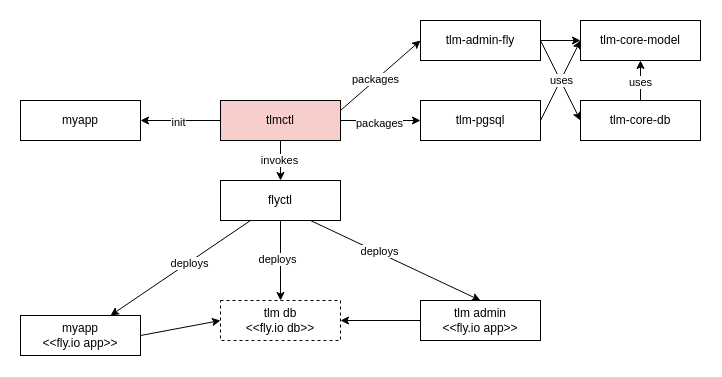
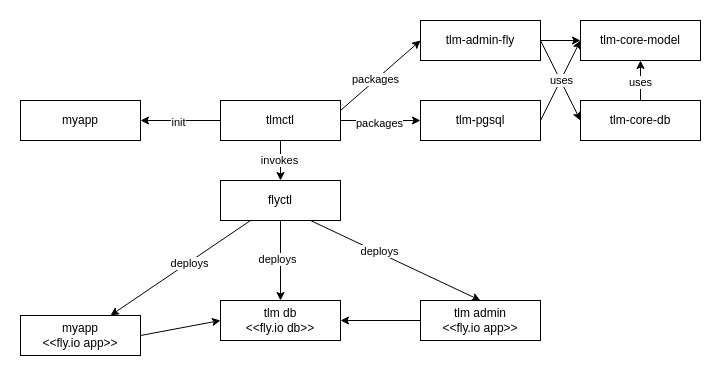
(281, 121) -> (281, 121)
(281, 321) -> (281, 321)
